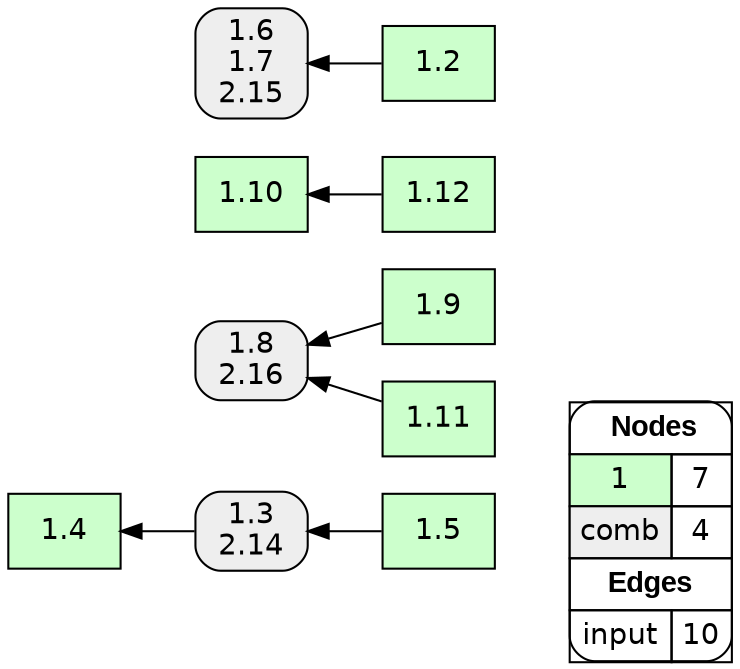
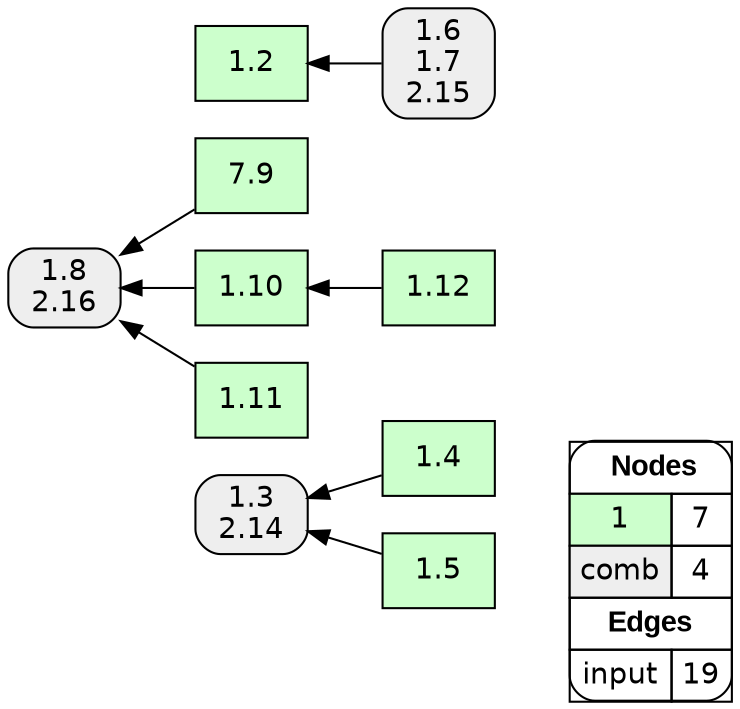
(355, 63) -> (355, 63)
none -> (168, 288)
(439, 307) -> (252, 176)
(168, 531) -> (355, 483)
(702, 635) -> (702, 675)
